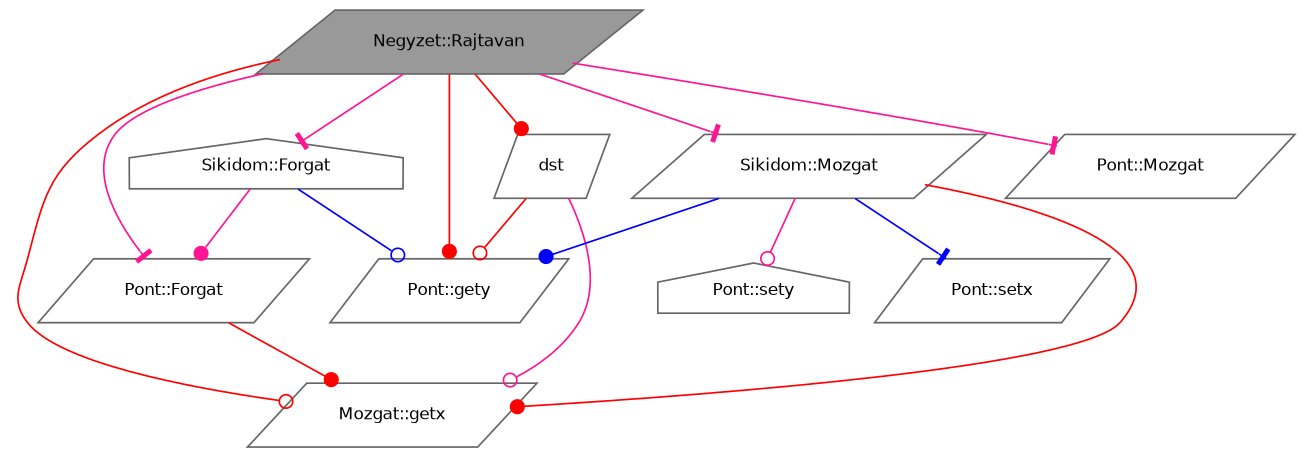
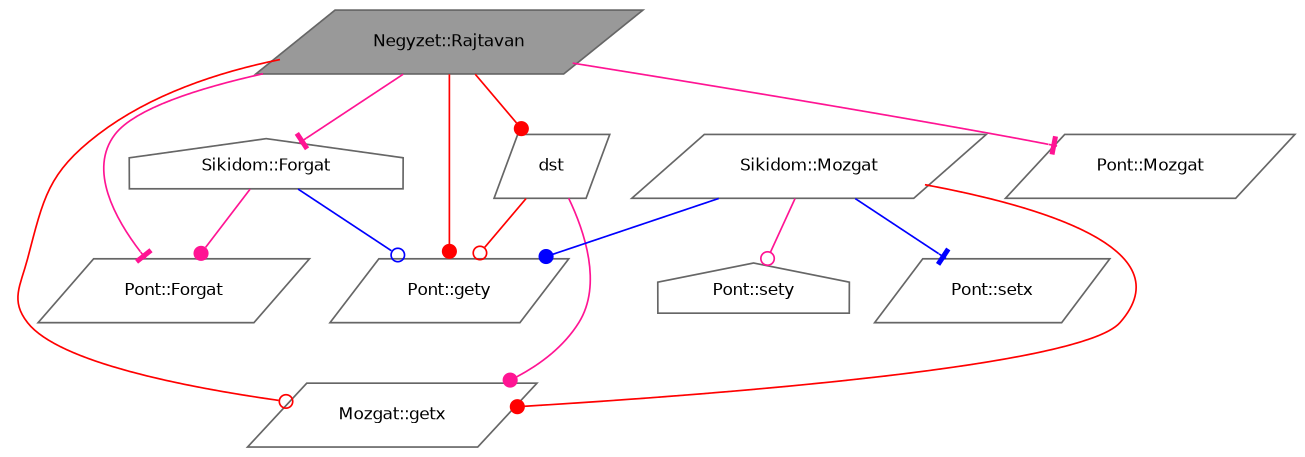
(625, 103) -> none
(587, 301) -> (587, 301)
(277, 350) -> none
